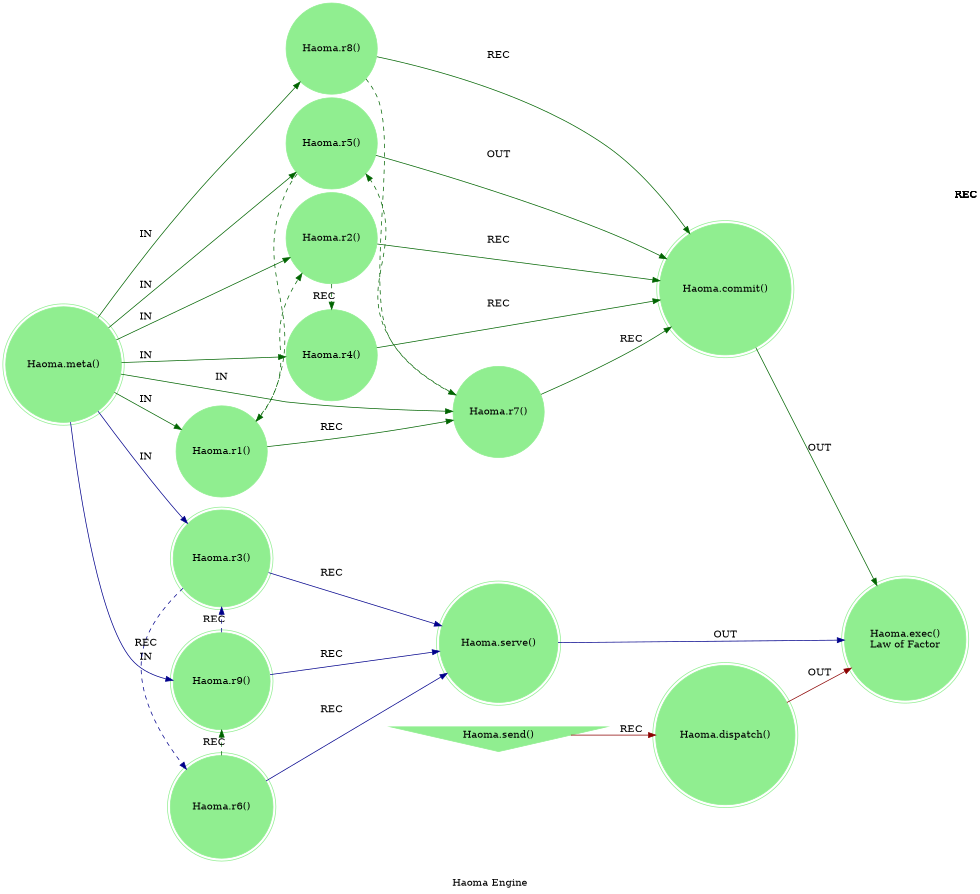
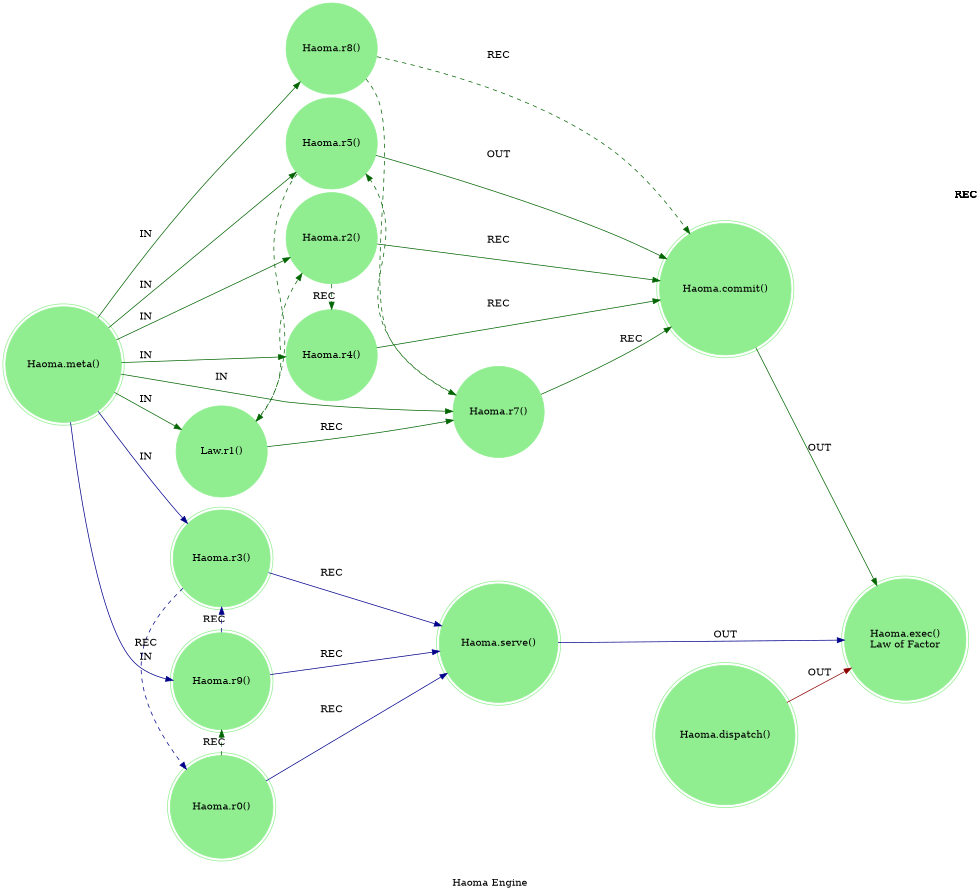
(549, 113) -> (549, 113)
(222, 451) -> (222, 451)
(499, 735) -> none
(222, 807) -> (222, 807)
